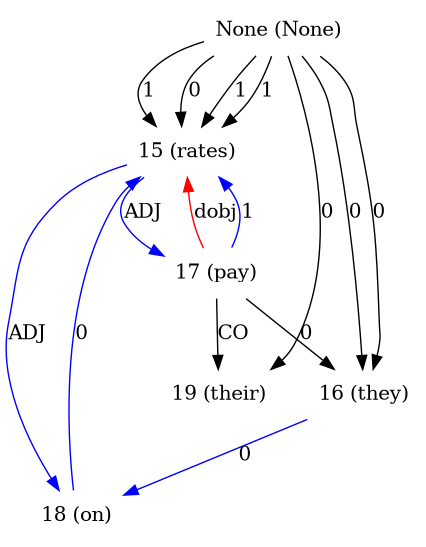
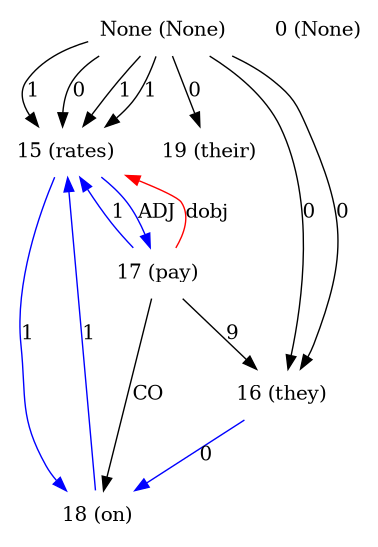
none -> (318, 31)
(217, 327) -> (129, 388)
(27, 334) -> (28, 334)
(82, 334) -> (89, 334)
(307, 334) -> (233, 334)
